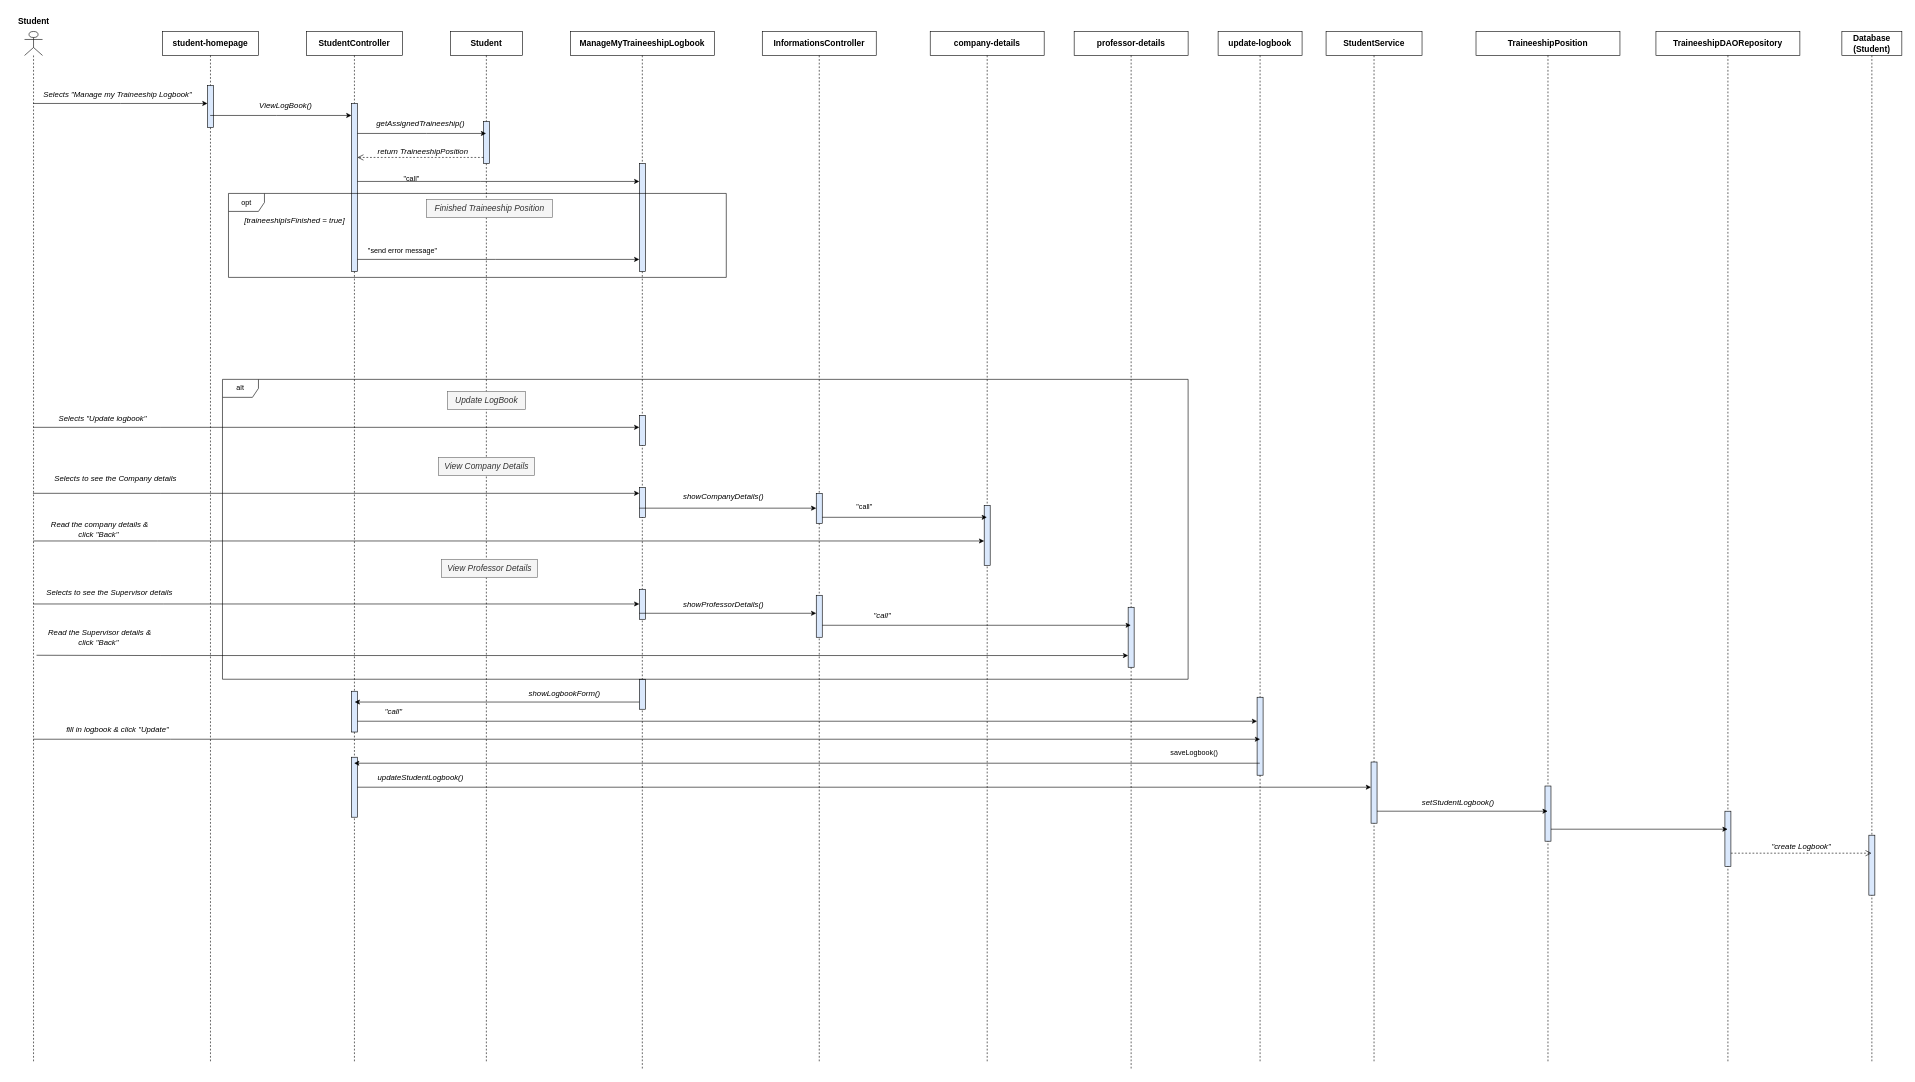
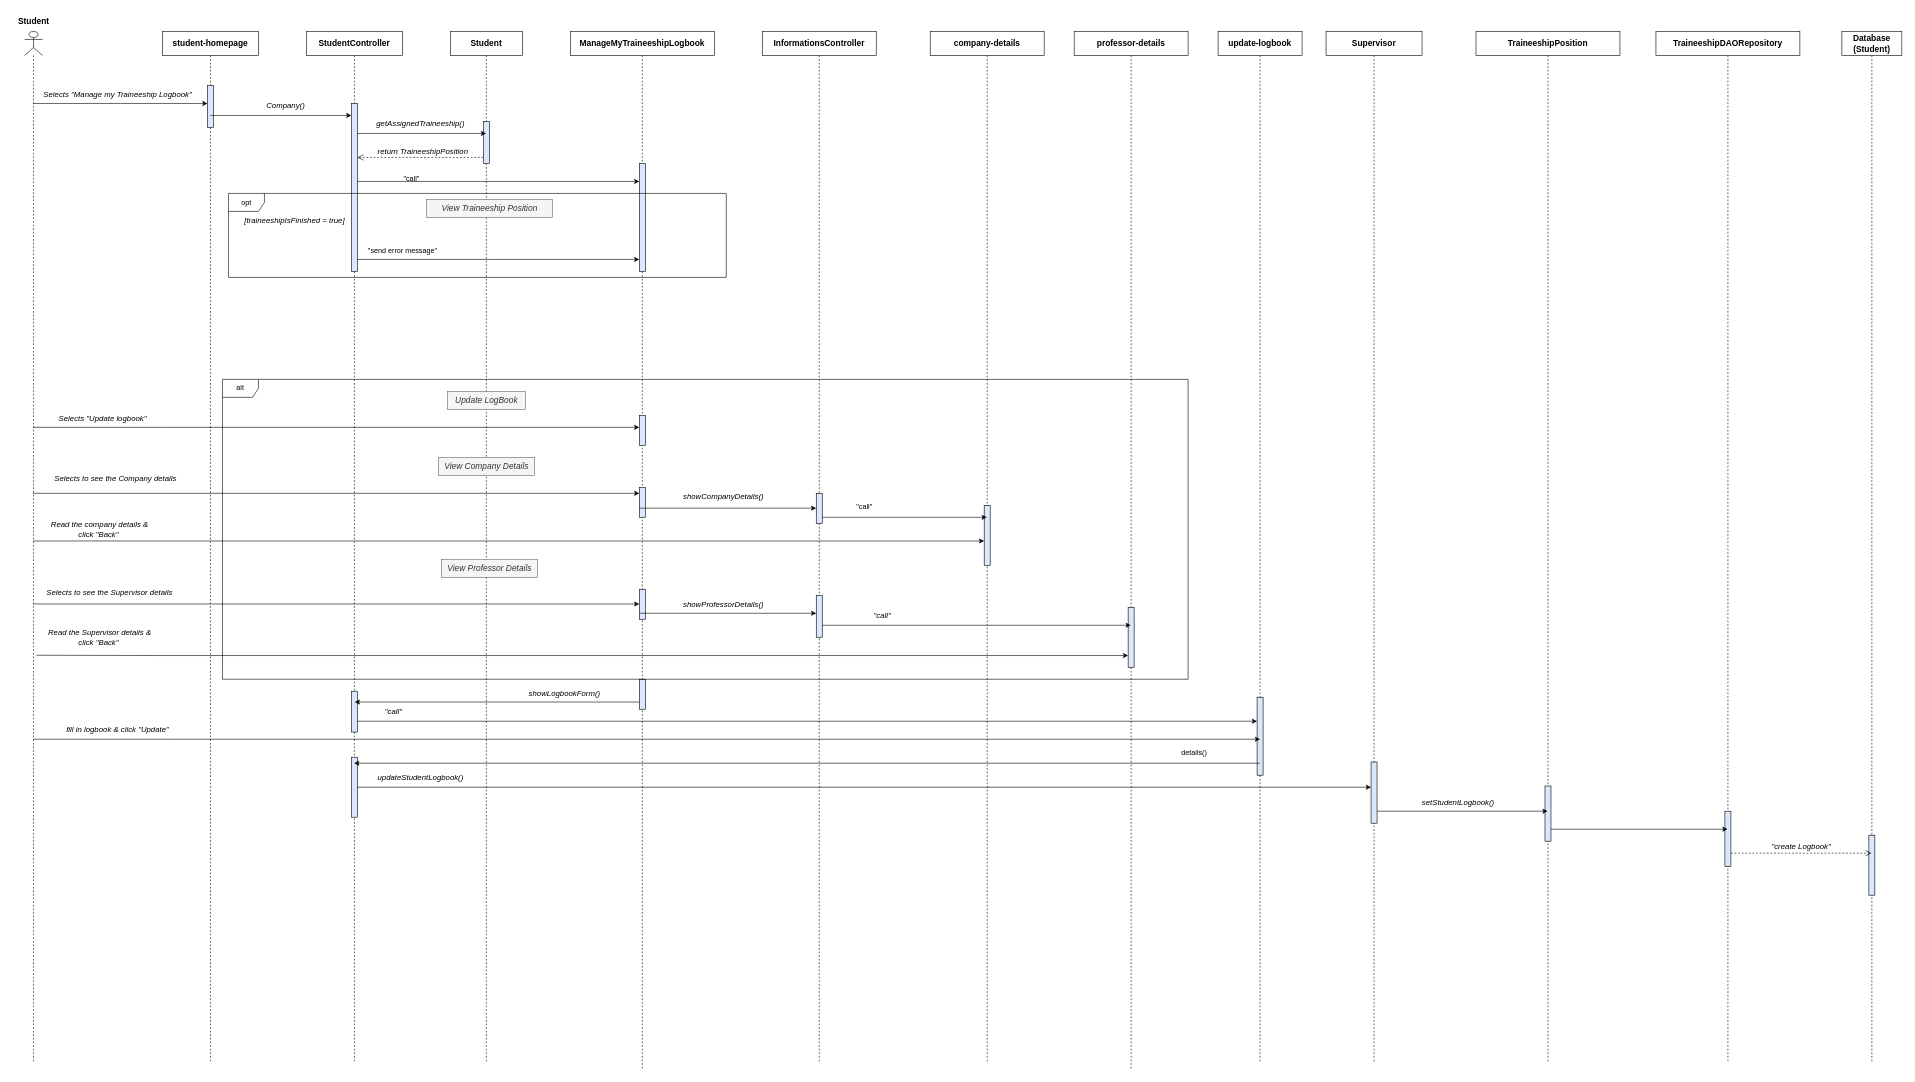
(1374, 44) -> (1374, 44)
(286, 105) -> (286, 105)
(490, 209) -> (490, 209)
(1195, 753) -> (1195, 753)
